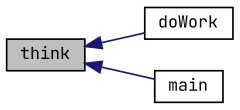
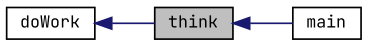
(123, 38) -> (133, 23)
